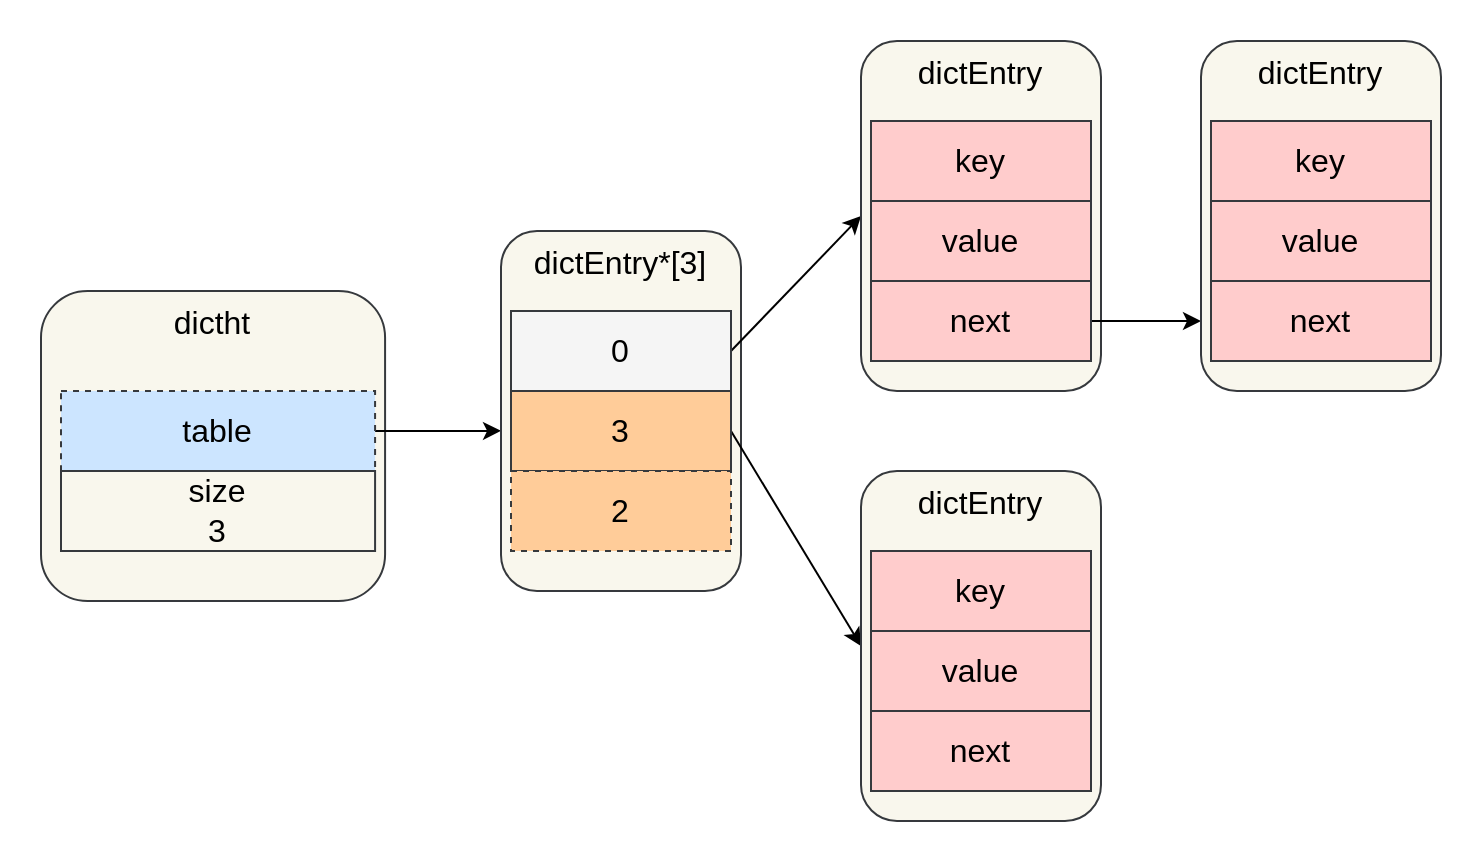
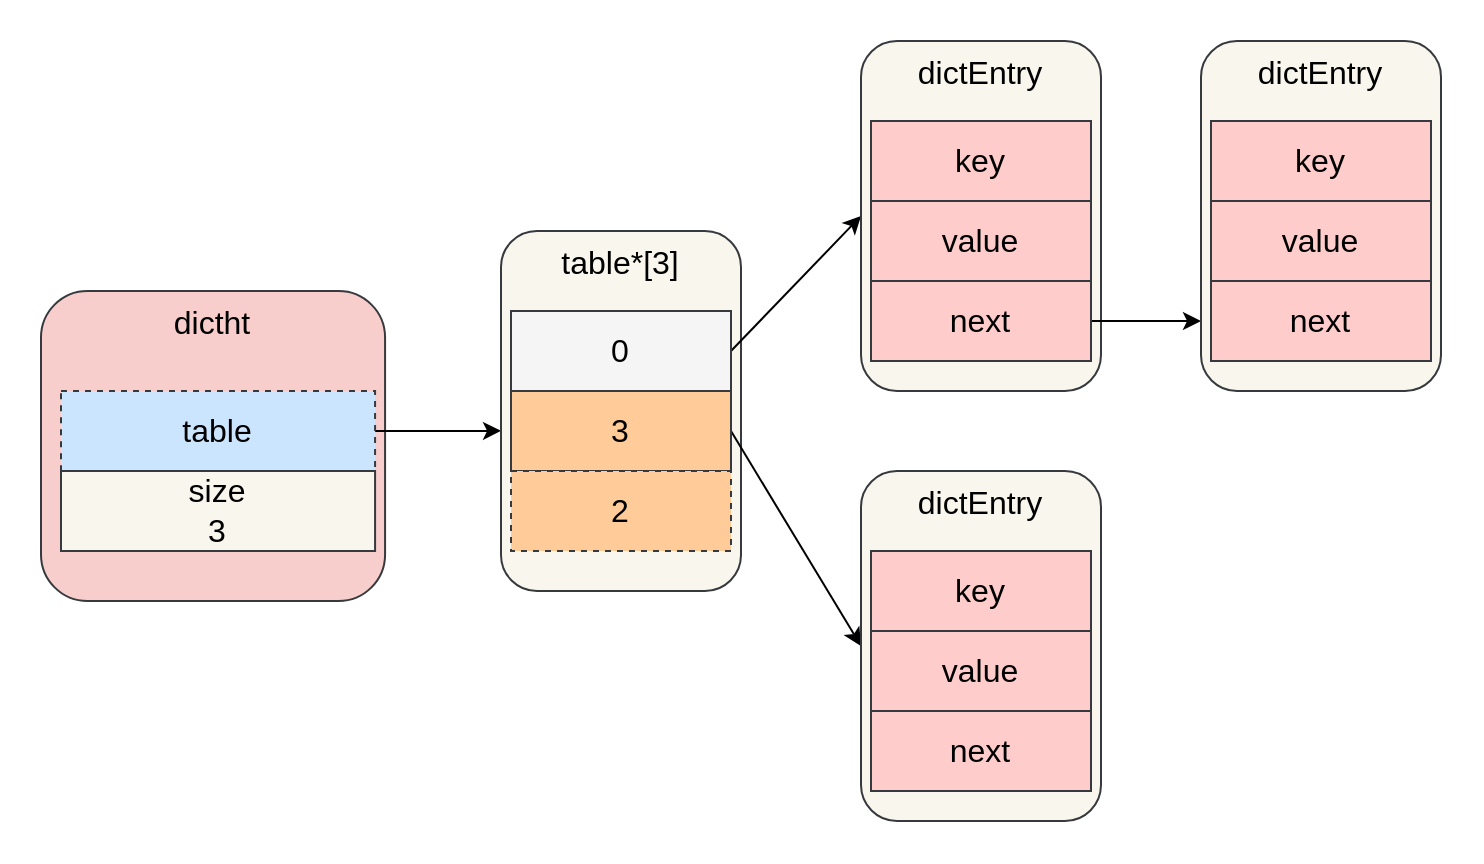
(621, 264) -> (621, 264)
(213, 324) -> (213, 324)
